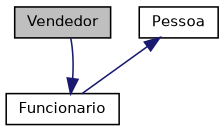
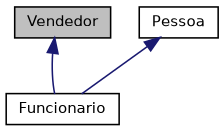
(73, 58) -> (52, 74)
